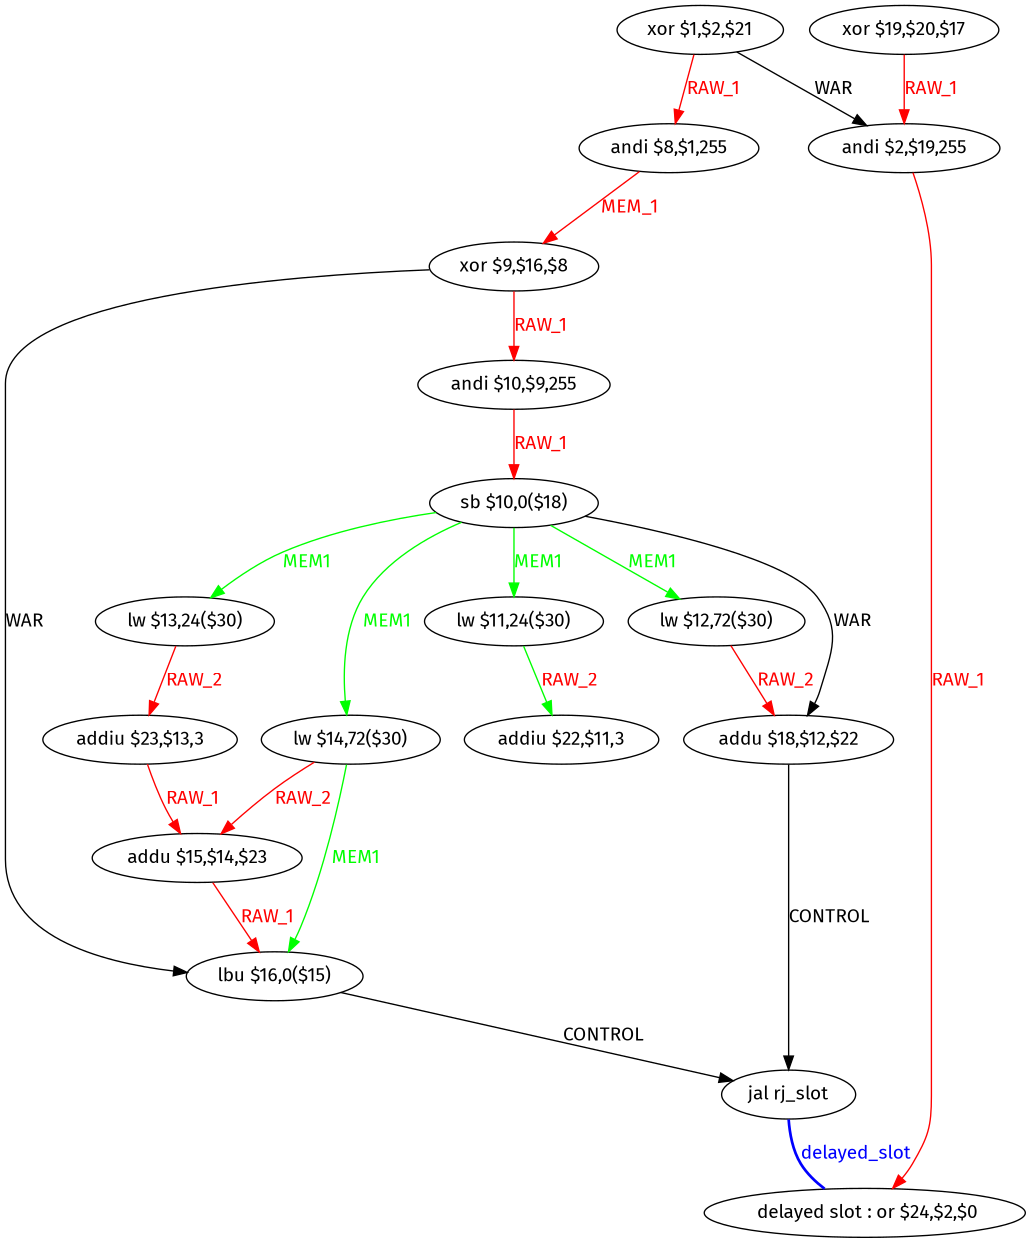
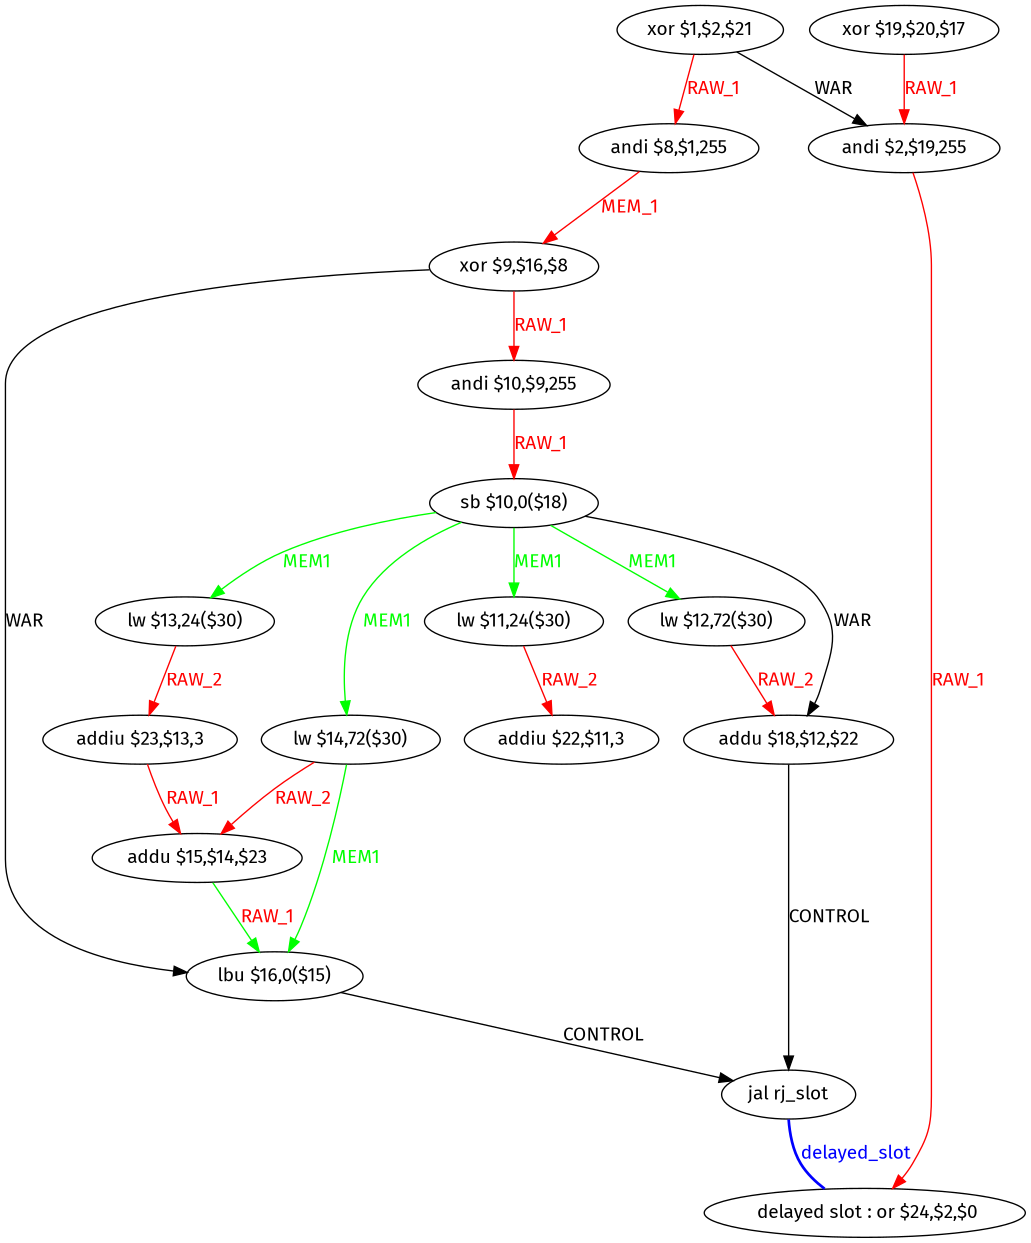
(535, 674) -> (535, 674)
(232, 912) -> (232, 912)
